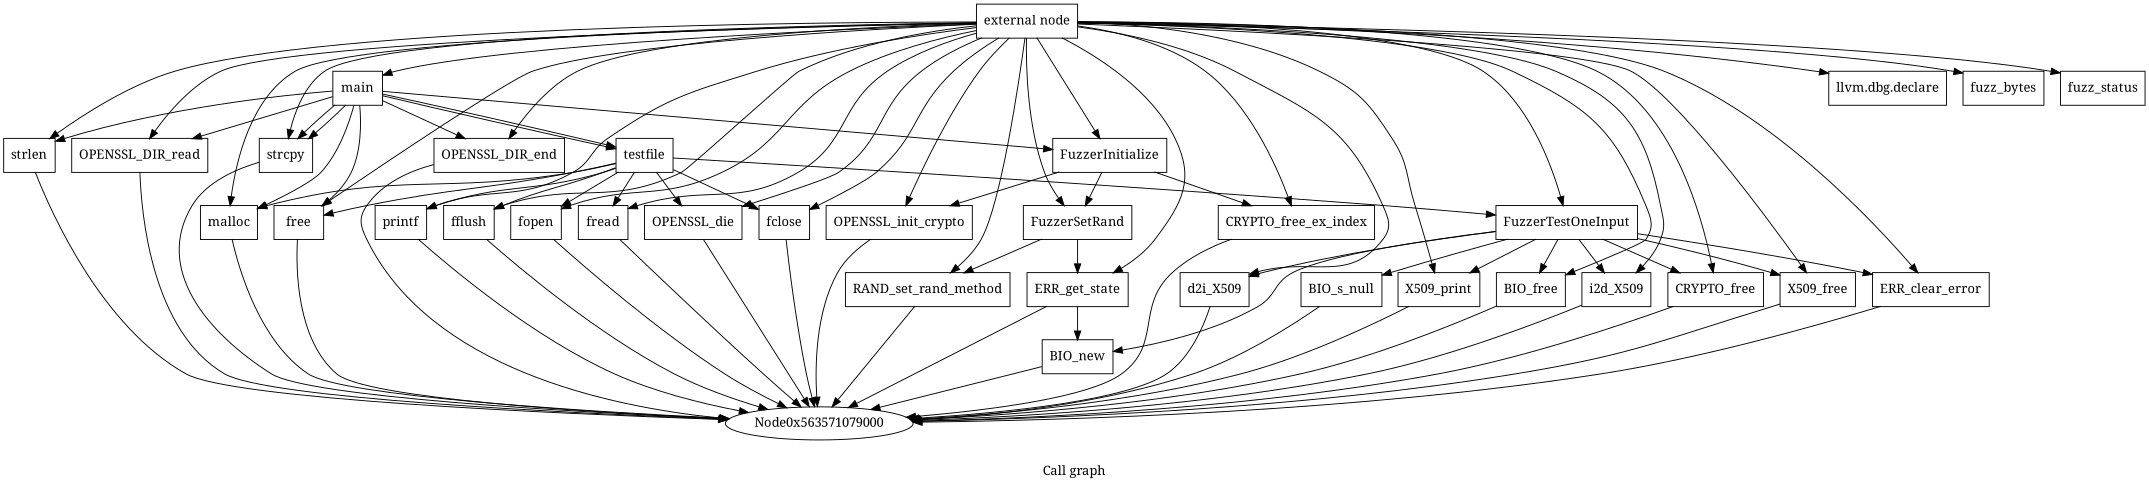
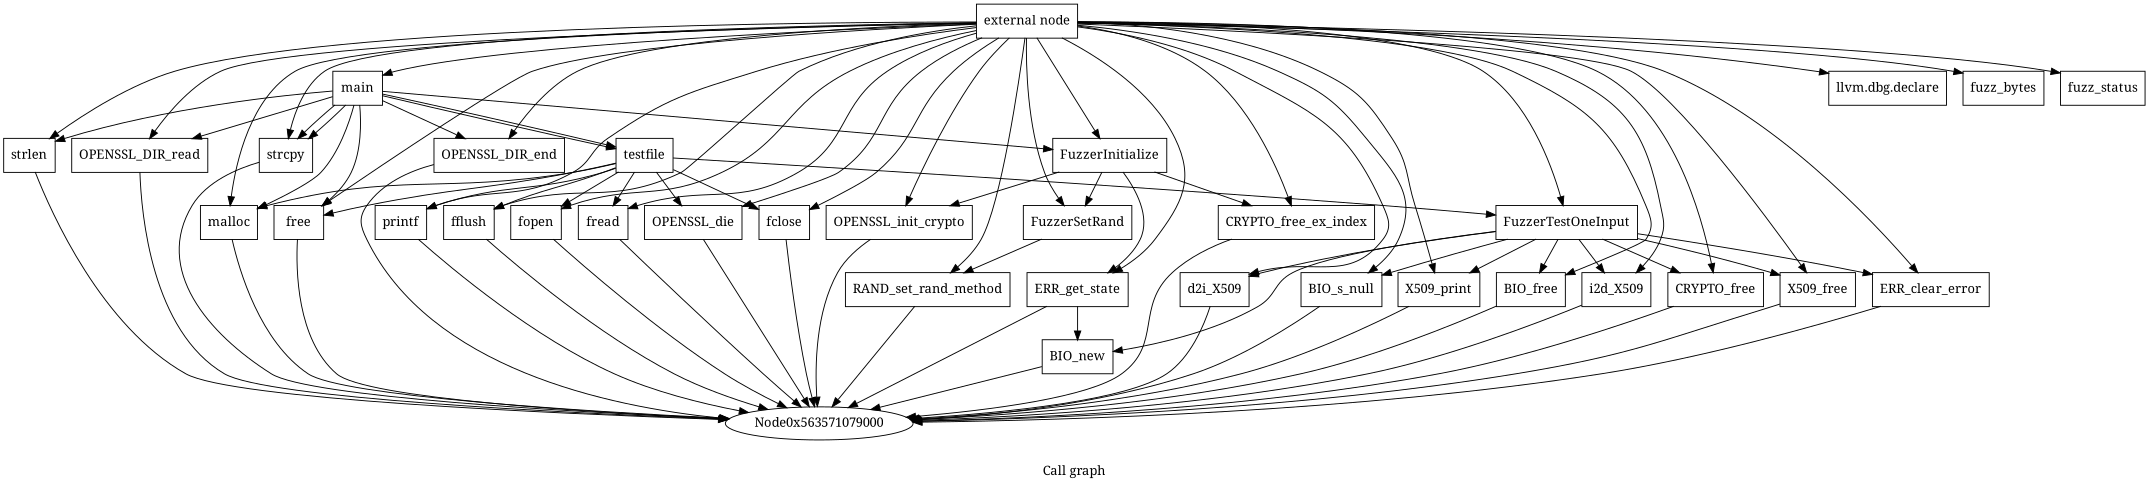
none -> (1303, 83)
(1078, 252) -> (1144, 222)
